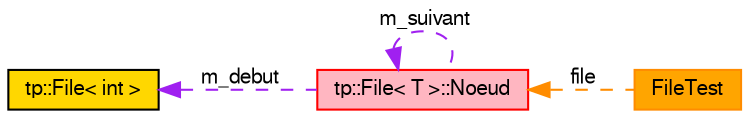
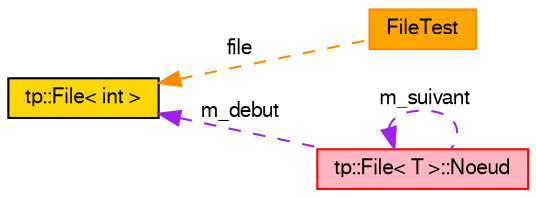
(592, 90) -> (275, 59)
